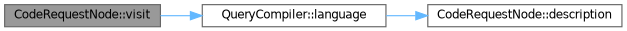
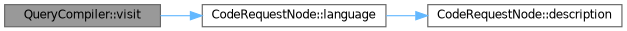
(83, 16) -> (83, 16)
(294, 16) -> (294, 16)
